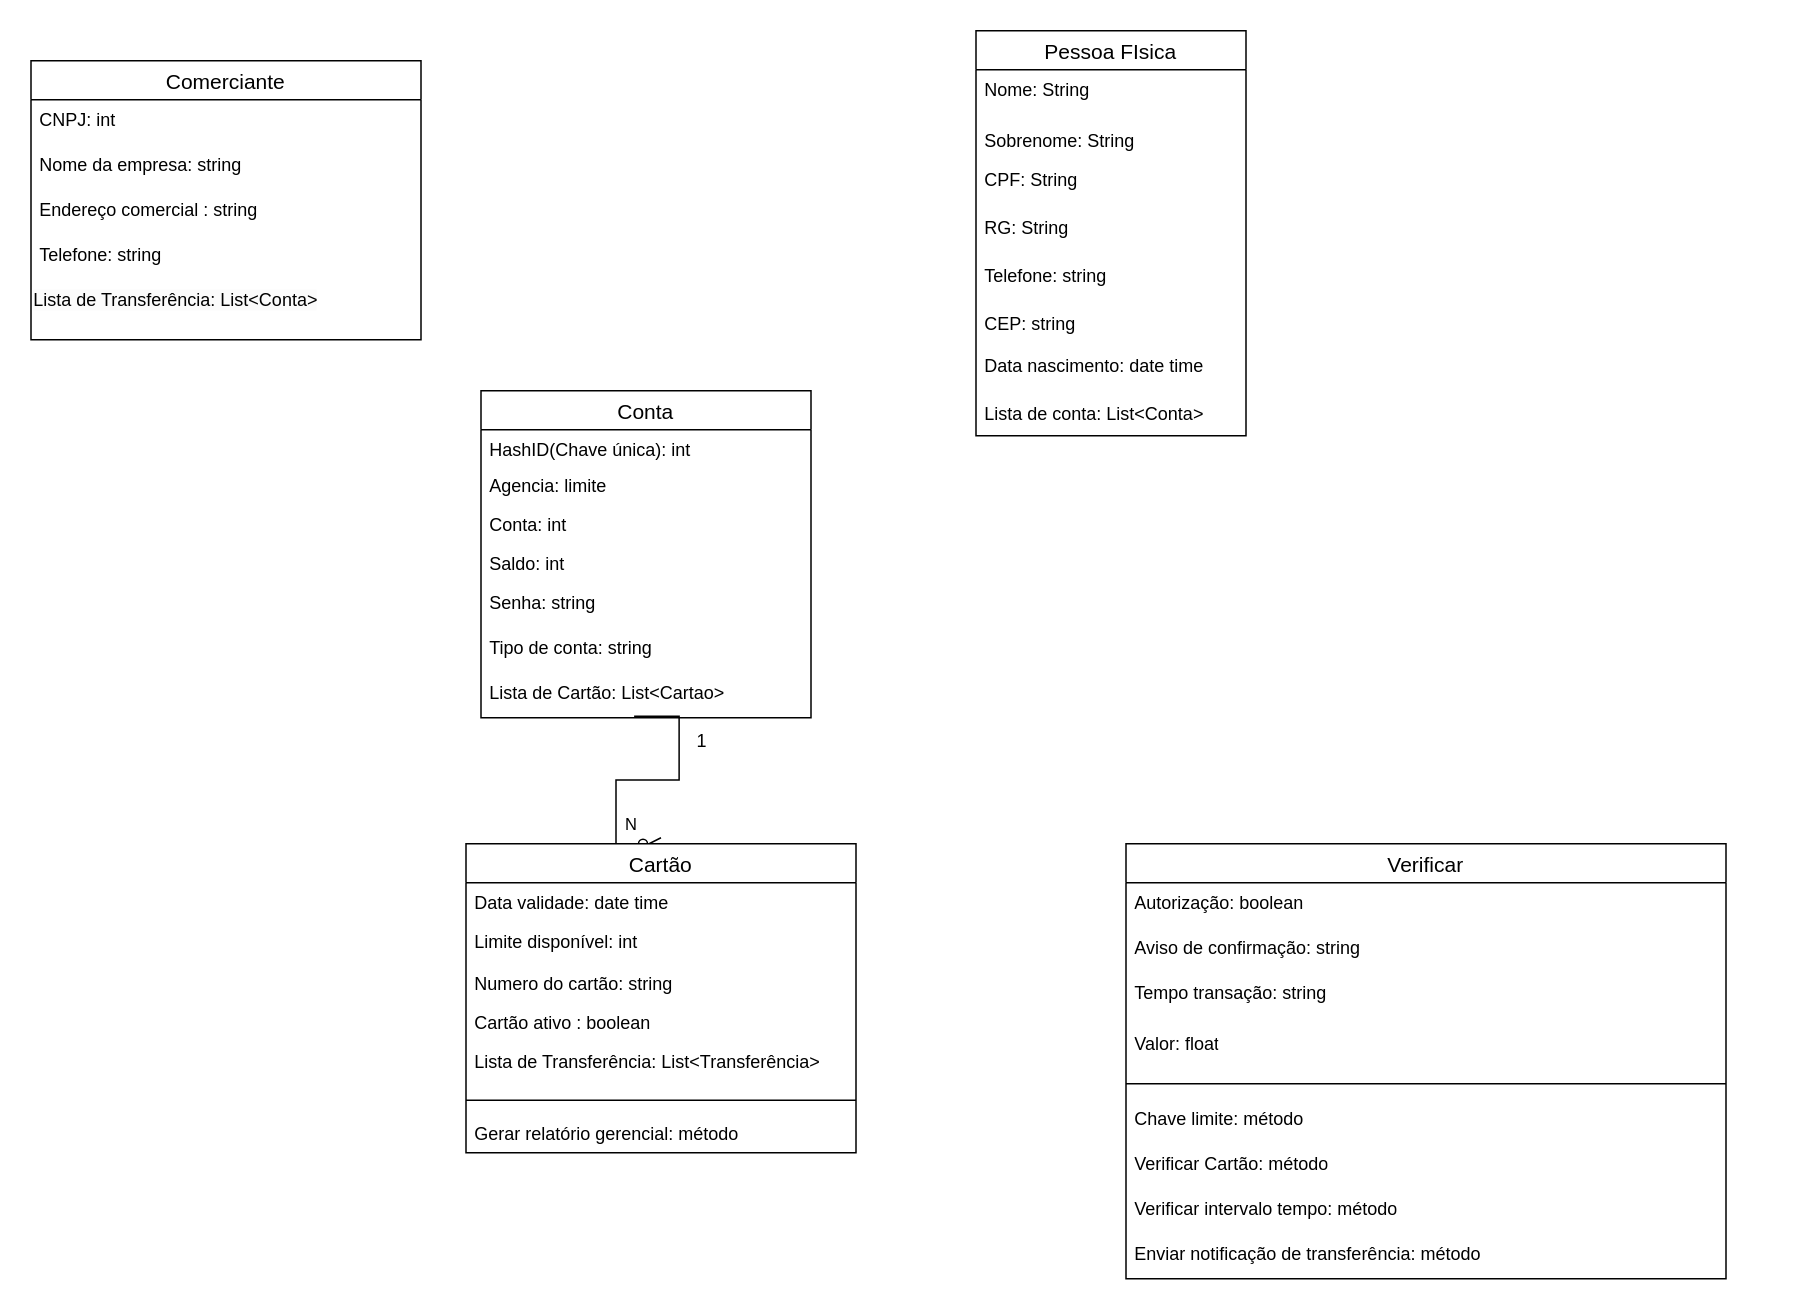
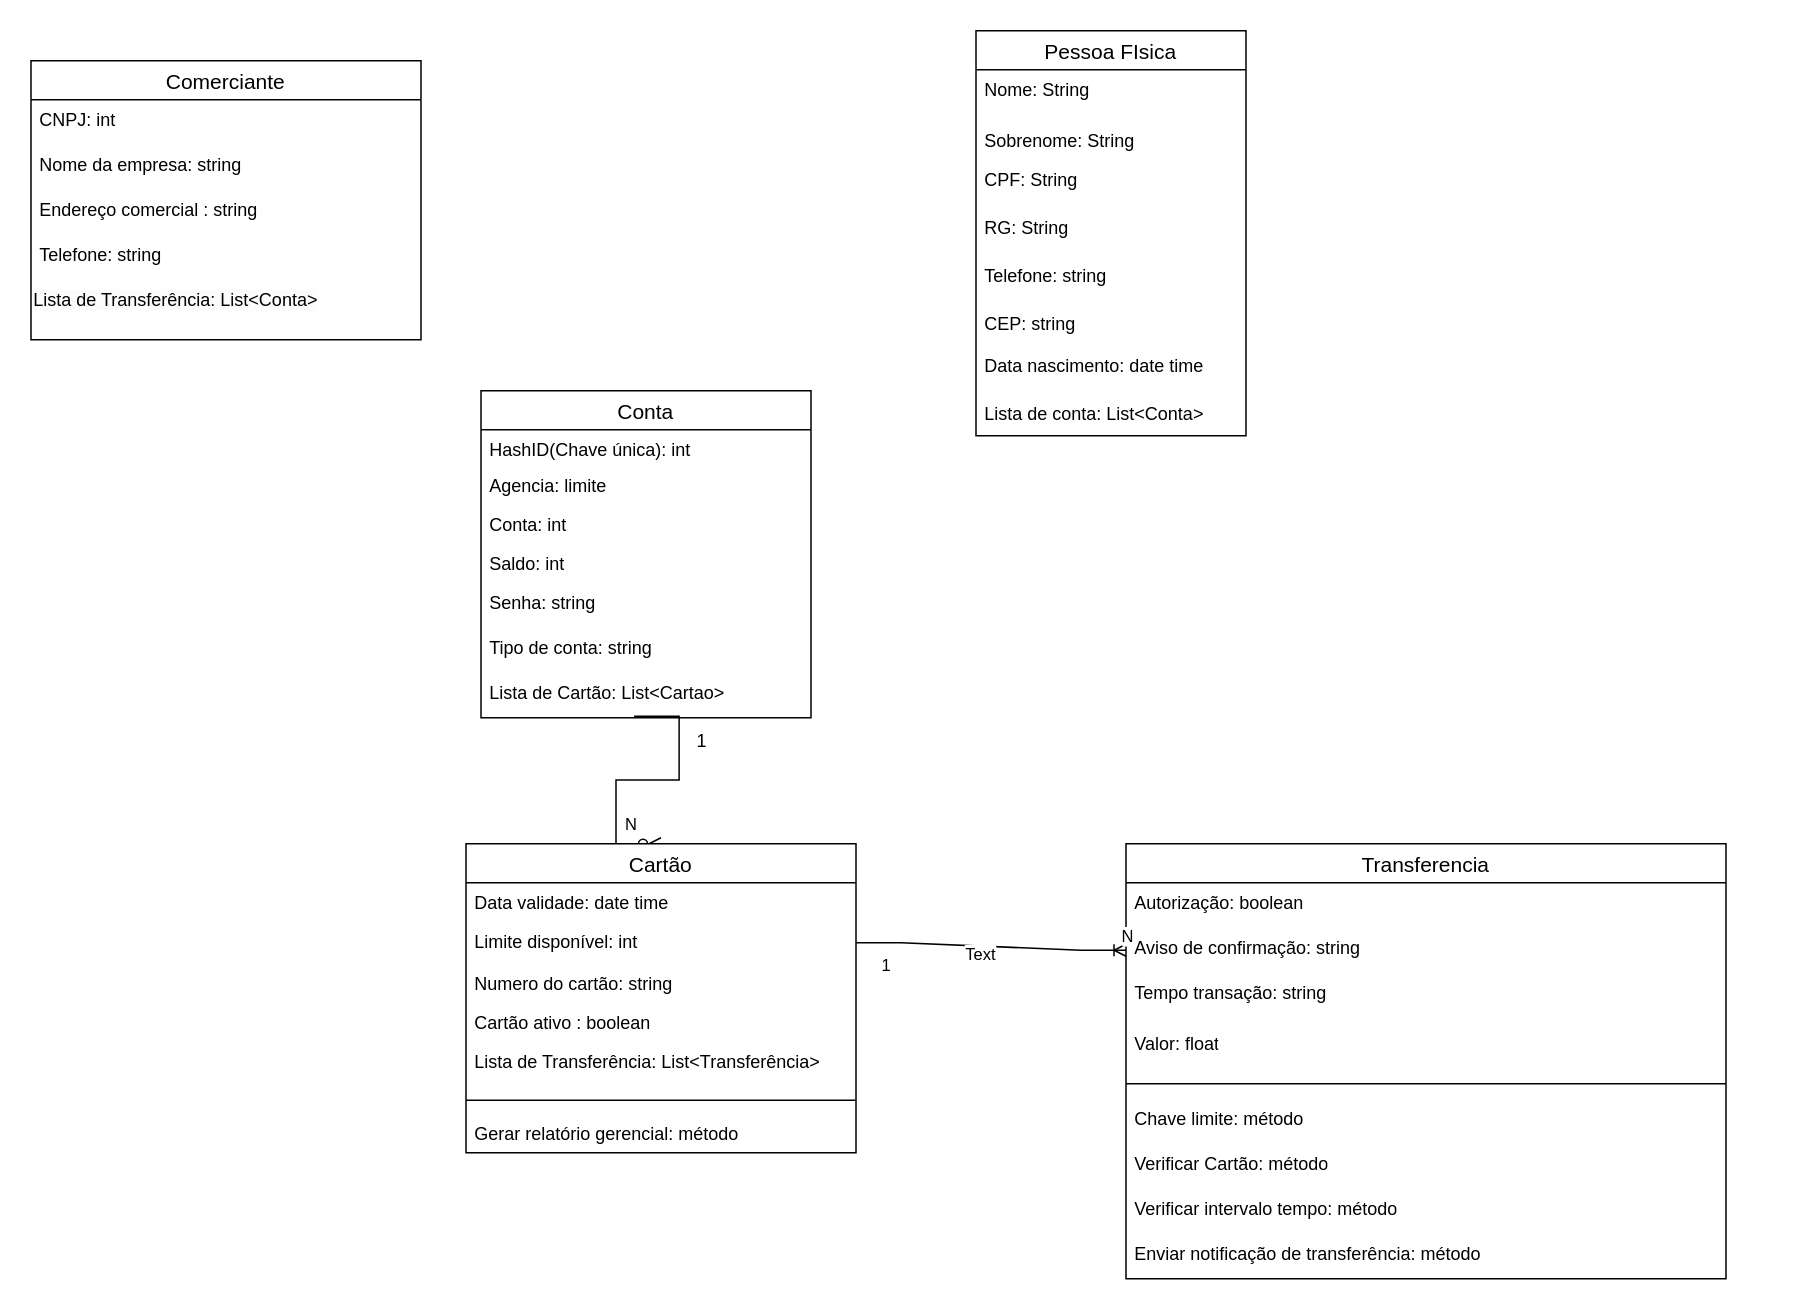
(1425, 865) -> (1425, 865)
none -> (1057, 949)
